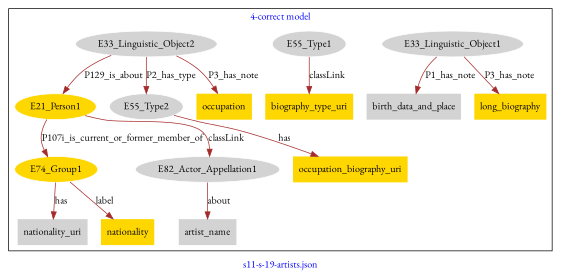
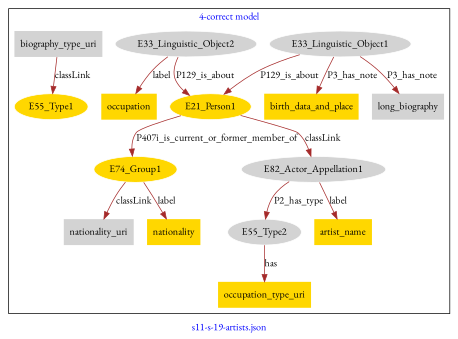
(309, 44) -> (51, 107)
none -> (263, 69)
(146, 72) -> (275, 194)
(309, 72) -> (55, 72)
(234, 75) -> (162, 75)
(451, 75) -> (352, 75)
(309, 107) -> (58, 44)
(414, 107) -> (311, 107)
(510, 107) -> (408, 107)
(123, 138) -> (217, 138)
(350, 169) -> (265, 295)
(61, 201) -> (134, 201)
(219, 201) -> (338, 201)
(208, 232) -> (343, 232)
